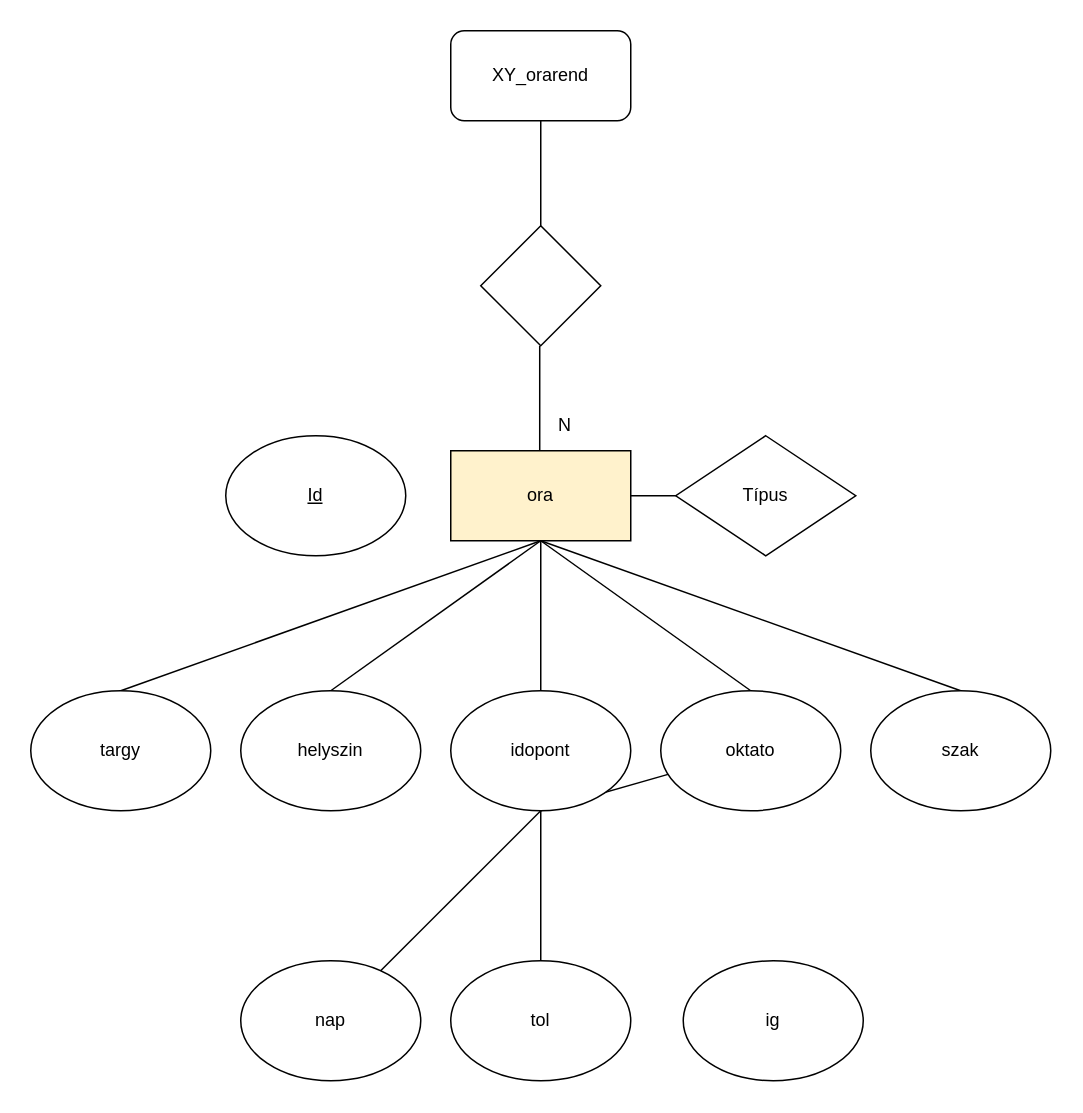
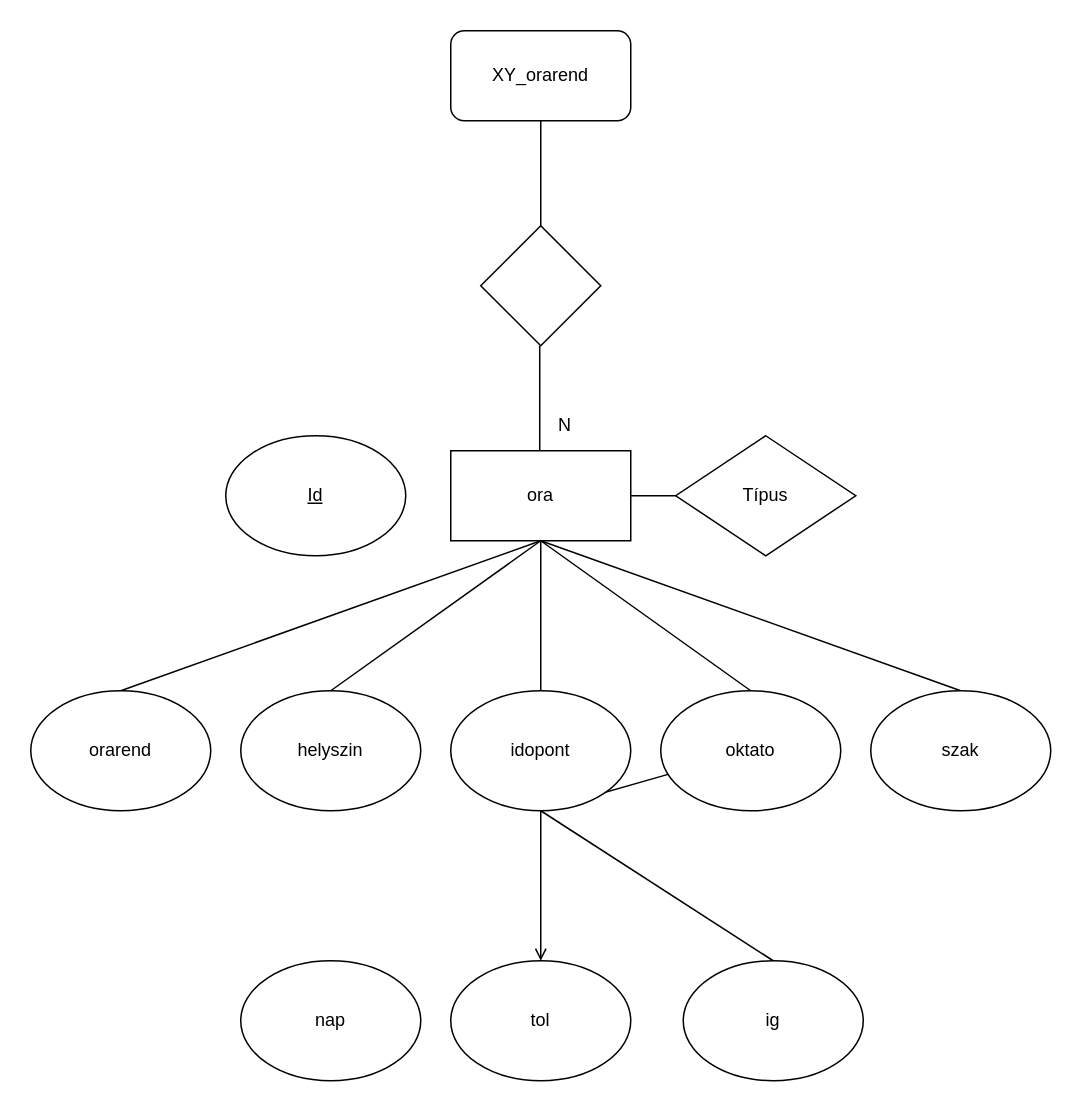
(541, 496) -> (541, 496)
(121, 751) -> (121, 751)
(459, 892) -> (658, 886)
(541, 954) -> (541, 953)
